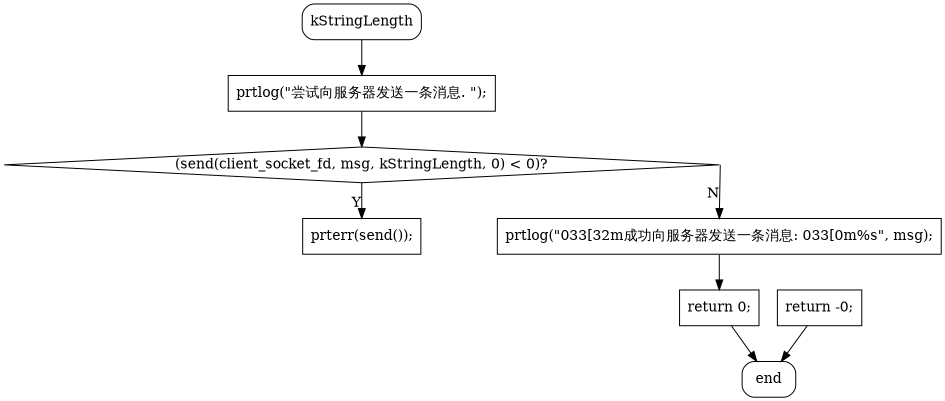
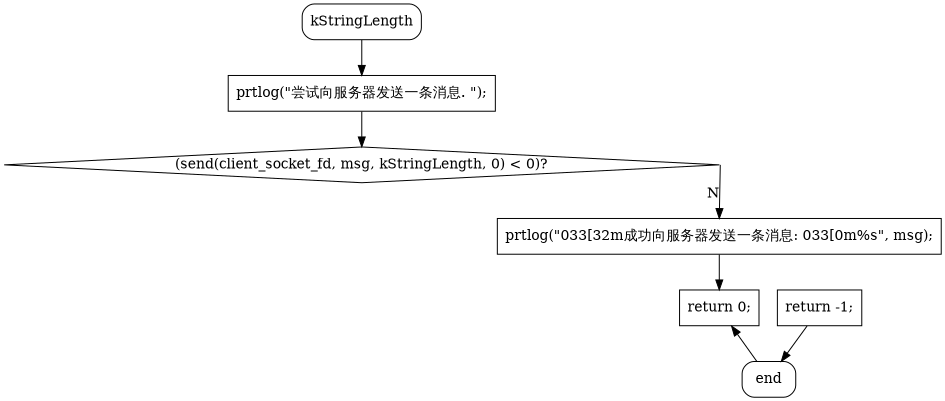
(362, 236) -> none
(820, 308) -> (820, 308)
(741, 340) -> (747, 348)
